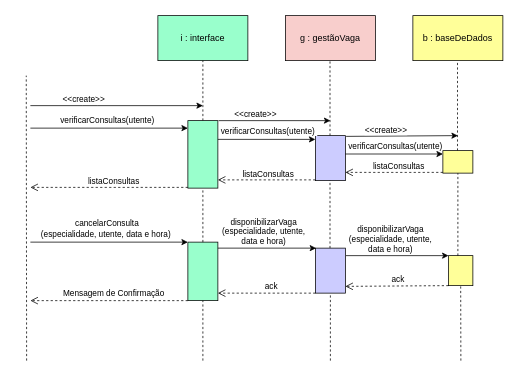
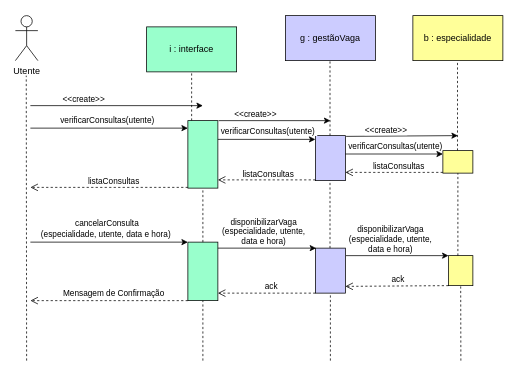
none -> (27, 38)
(203, 38) -> (192, 49)
(330, 38) -> (330, 38)
(458, 38) -> (458, 38)
